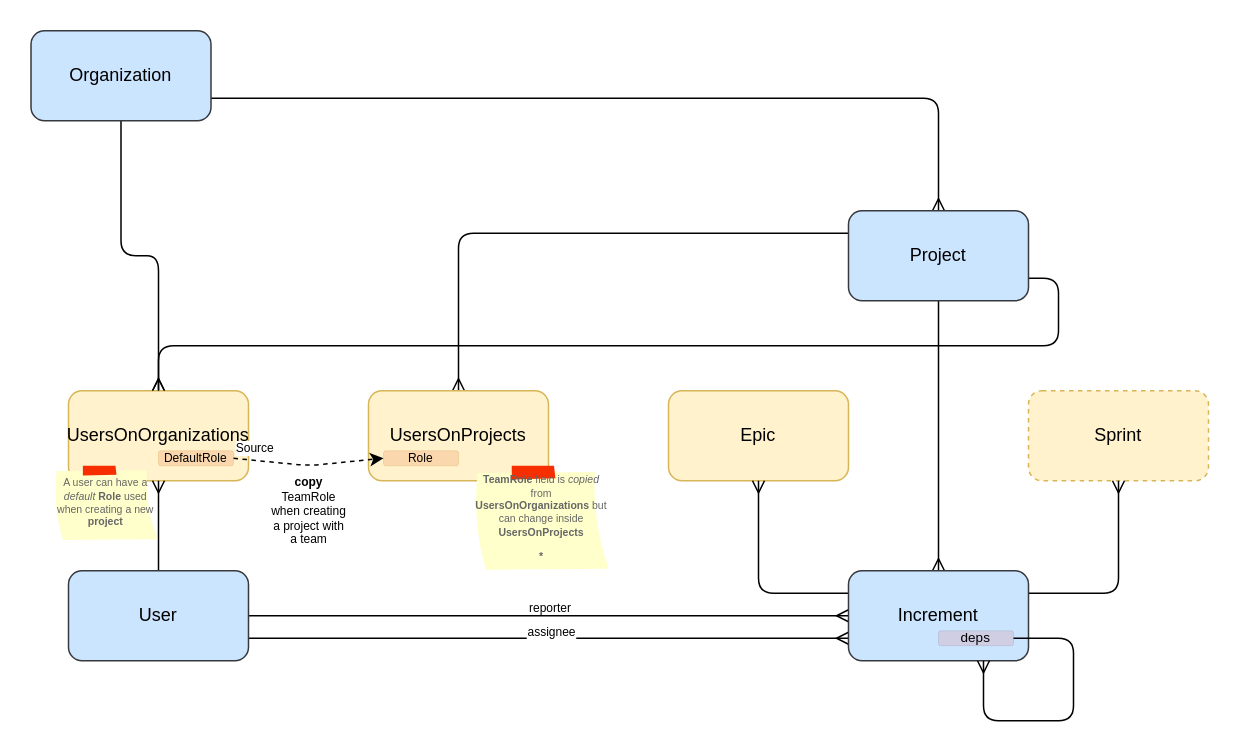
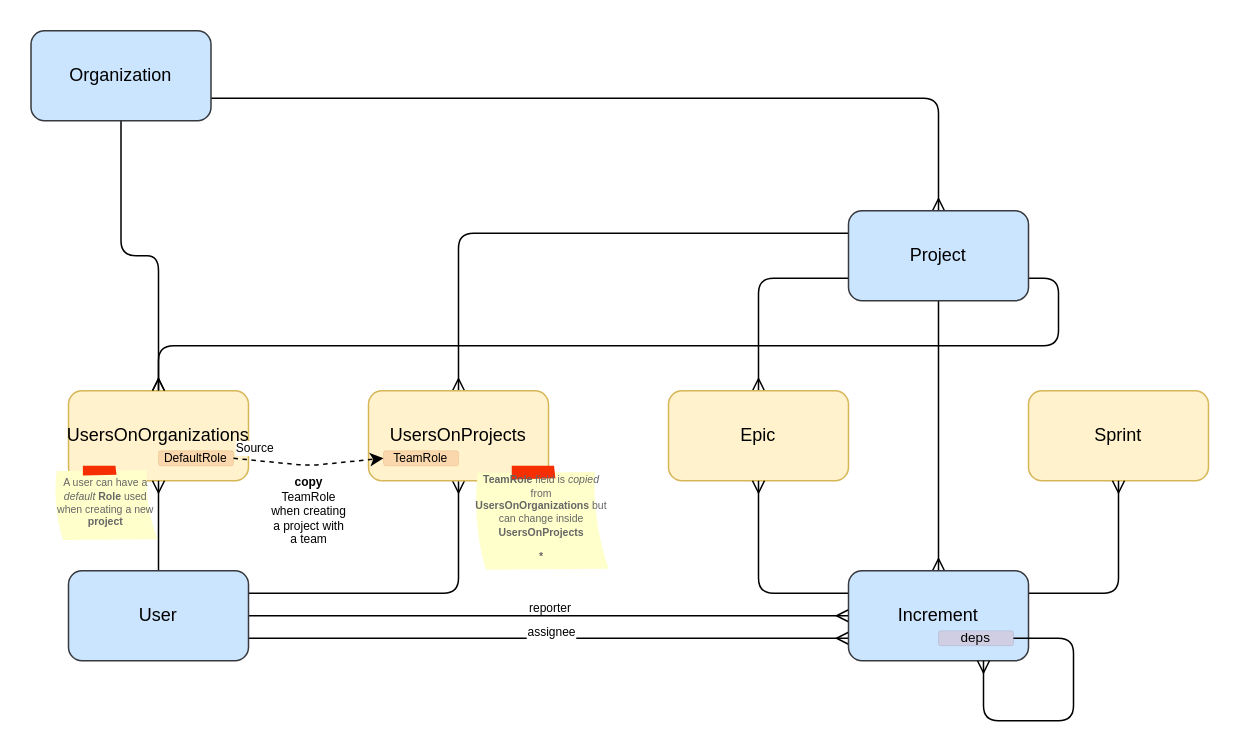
none -> (758, 294)
(1118, 436) -> (1118, 436)
(421, 458) -> (421, 458)
none -> (404, 593)
